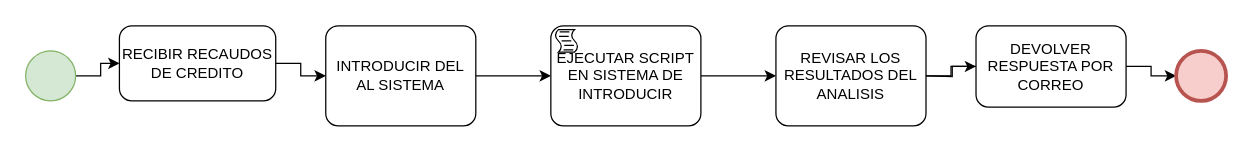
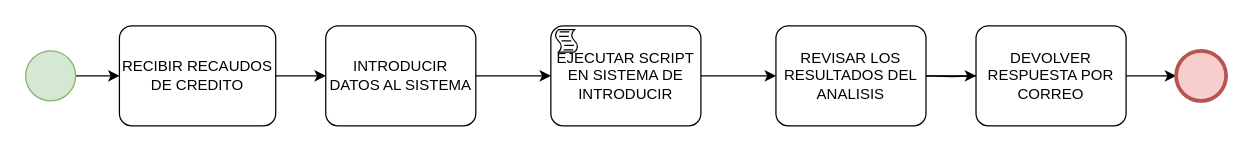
(198, 63) -> (198, 76)
(1051, 66) -> (1051, 76)
(401, 76) -> (401, 76)
